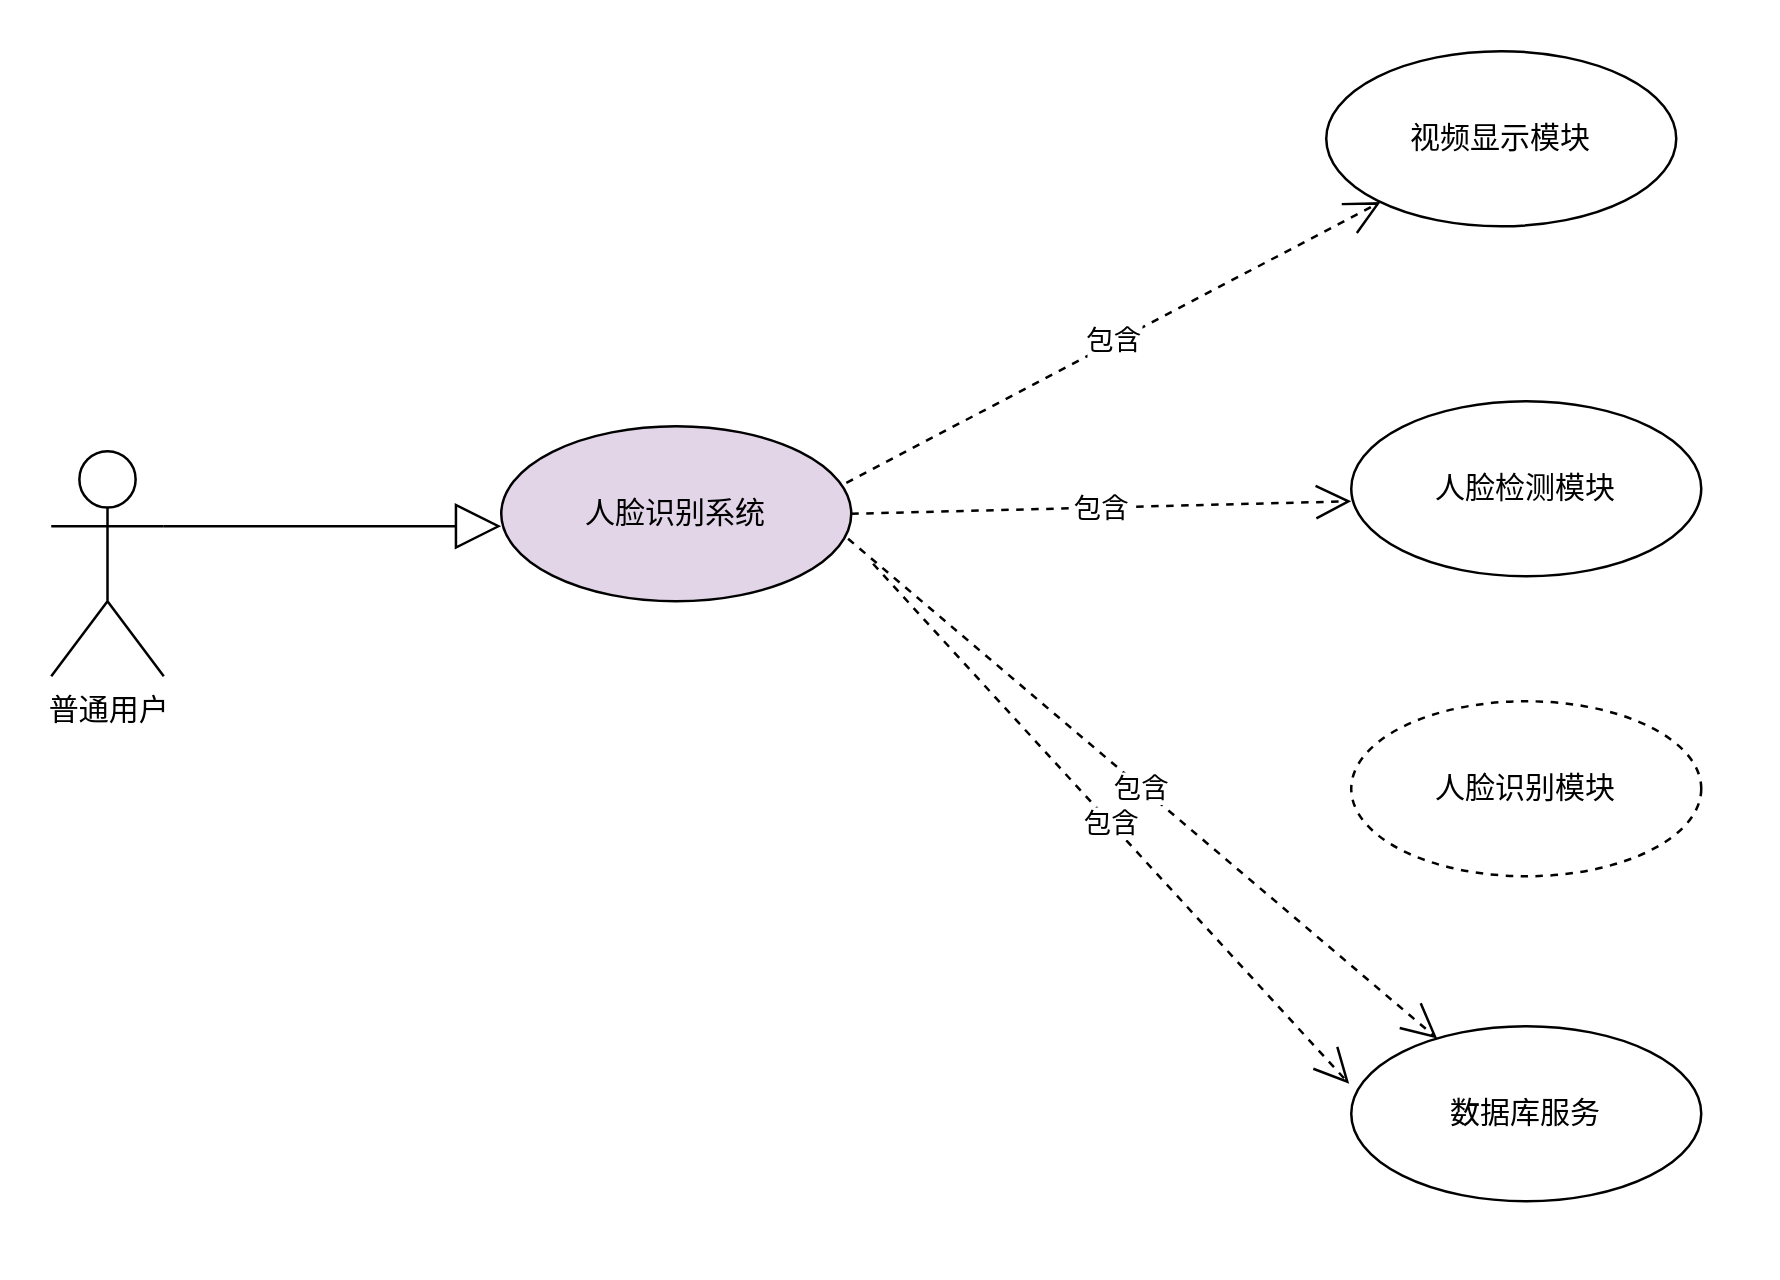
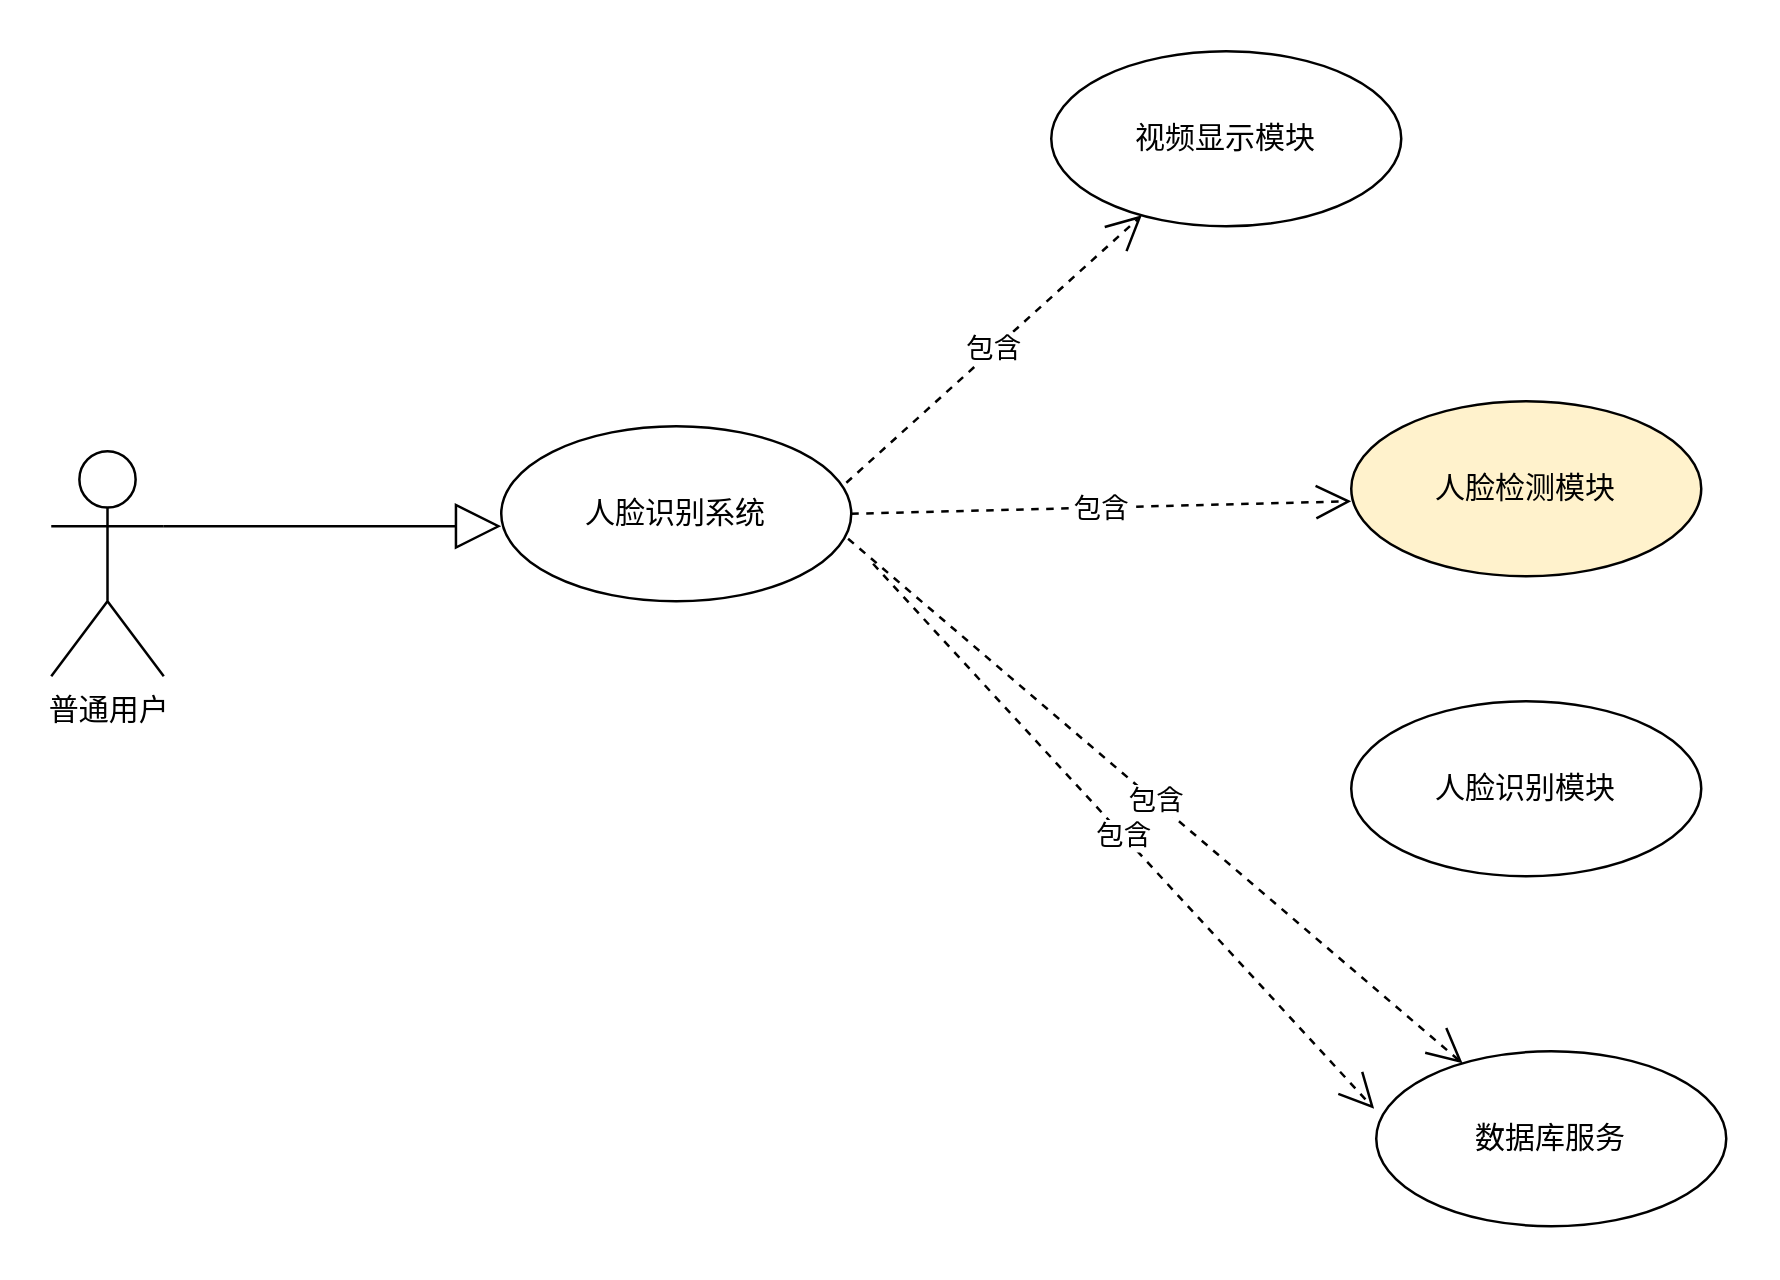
(1501, 139) -> (1226, 139)
(1526, 489) -> (1526, 489)
(676, 514) -> (676, 514)
(1526, 789) -> (1526, 789)
(1526, 1114) -> (1551, 1139)
